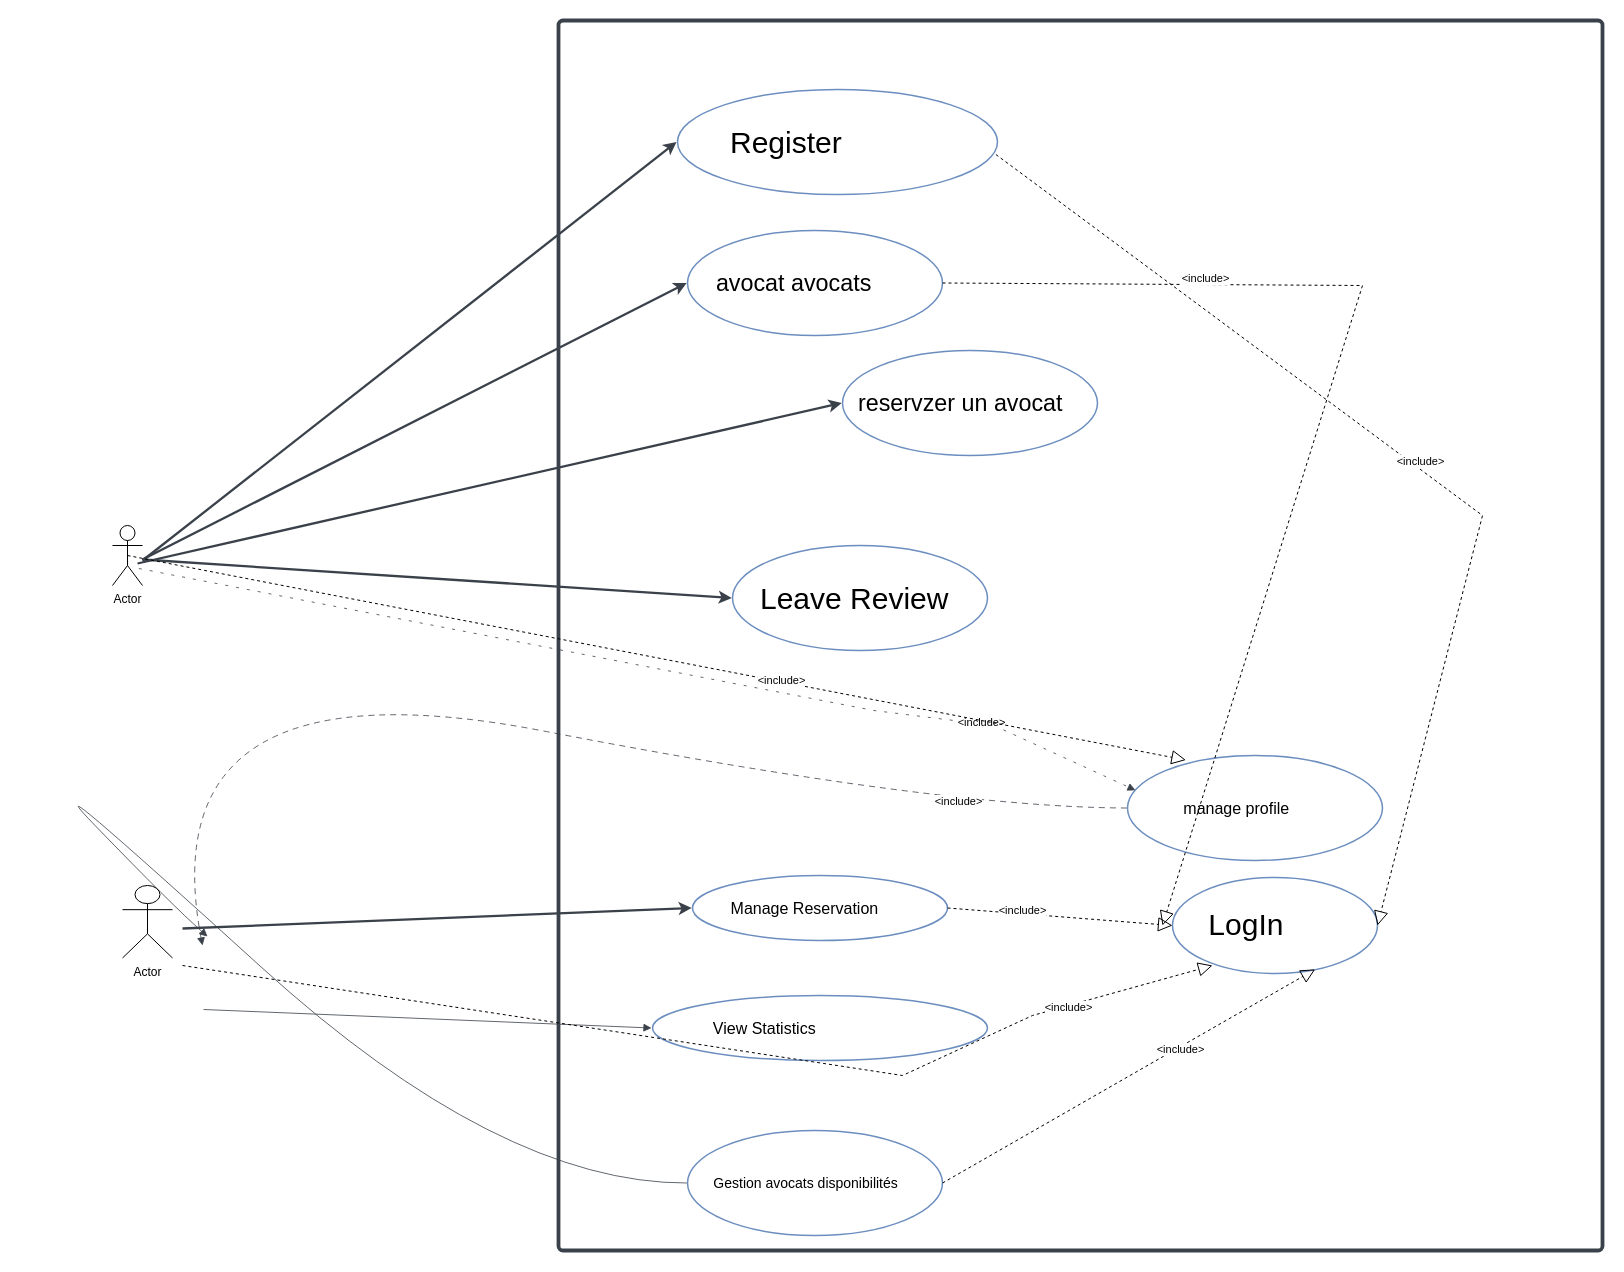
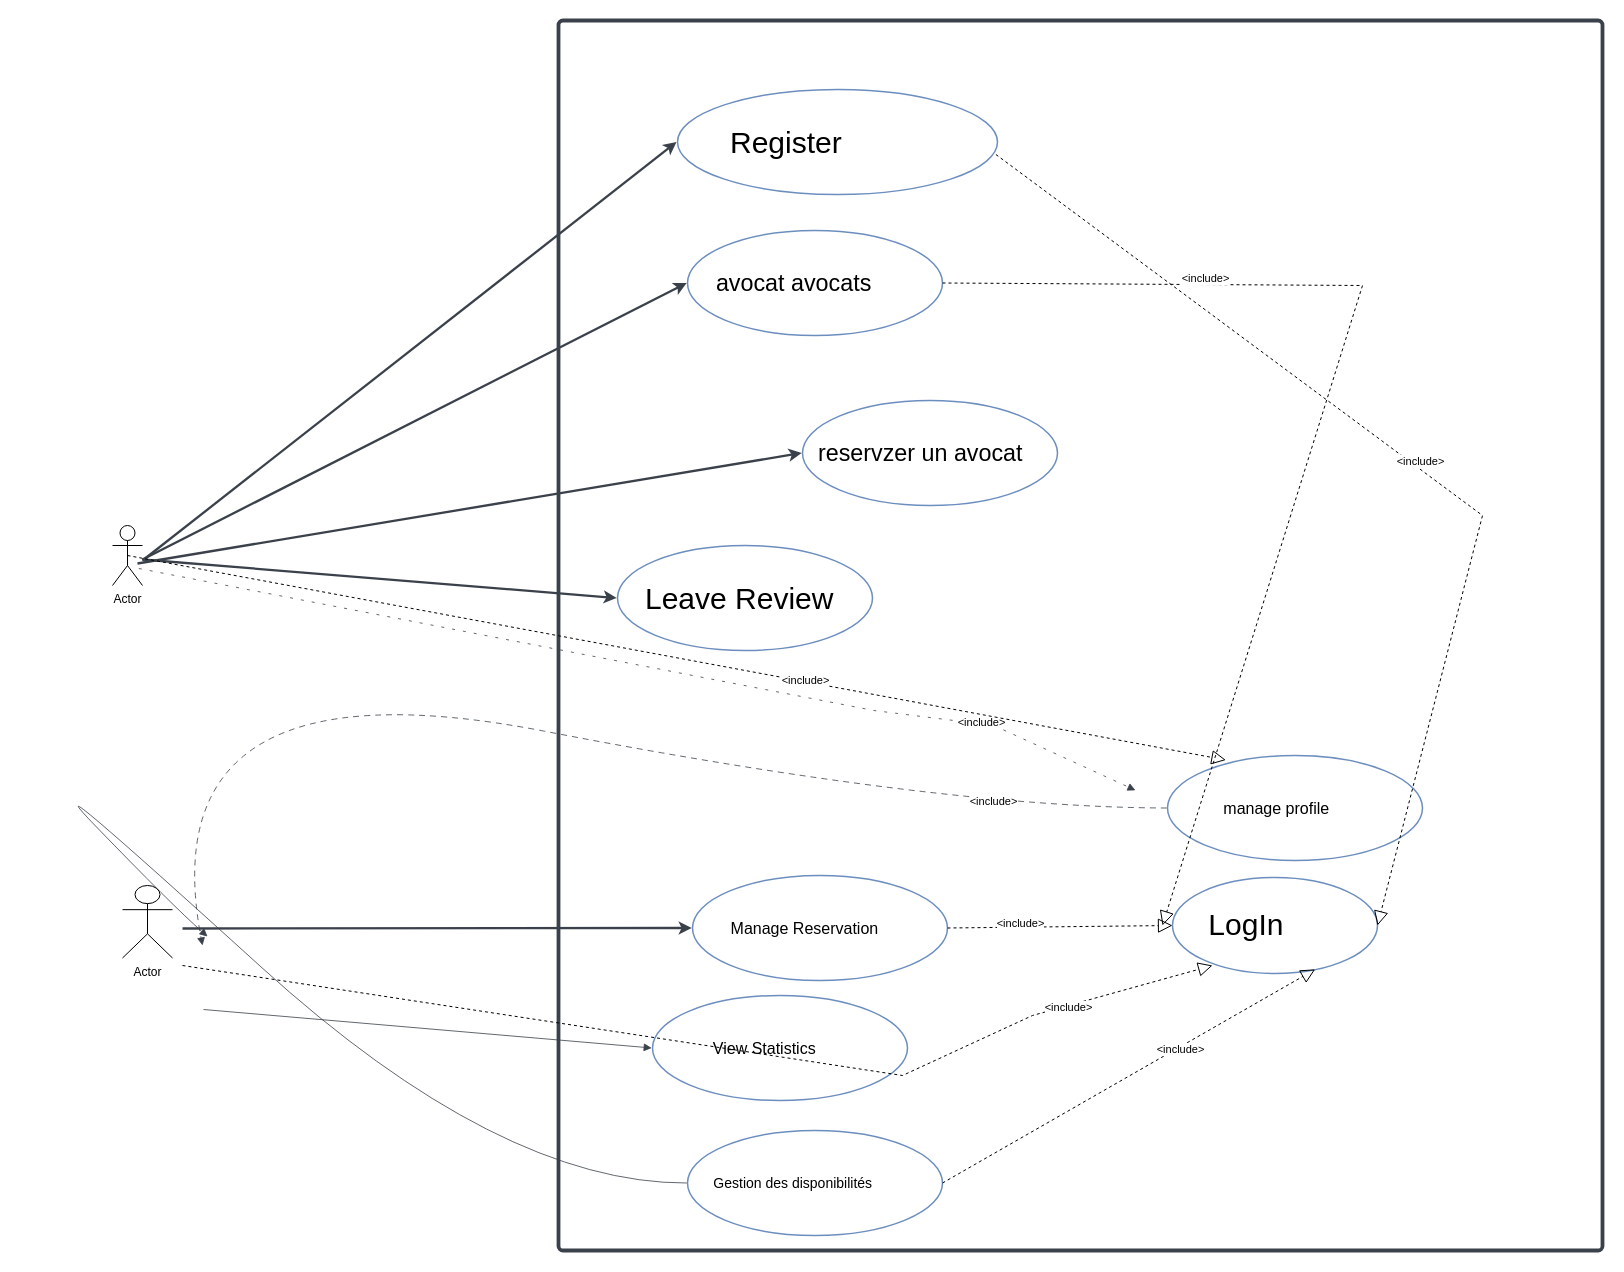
(970, 403) -> (930, 453)
(860, 598) -> (745, 598)
(1255, 808) -> (1295, 808)
(820, 908) -> (820, 928)
(820, 1028) -> (780, 1048)
(794, 1184) -> (778, 1184)
